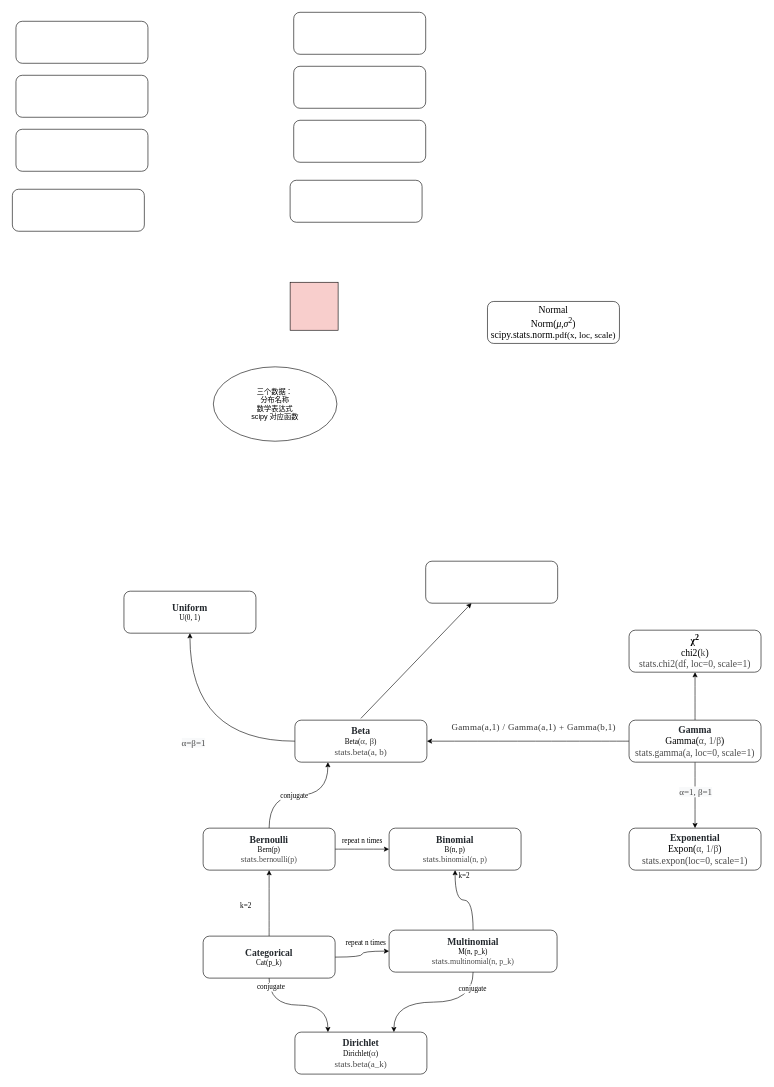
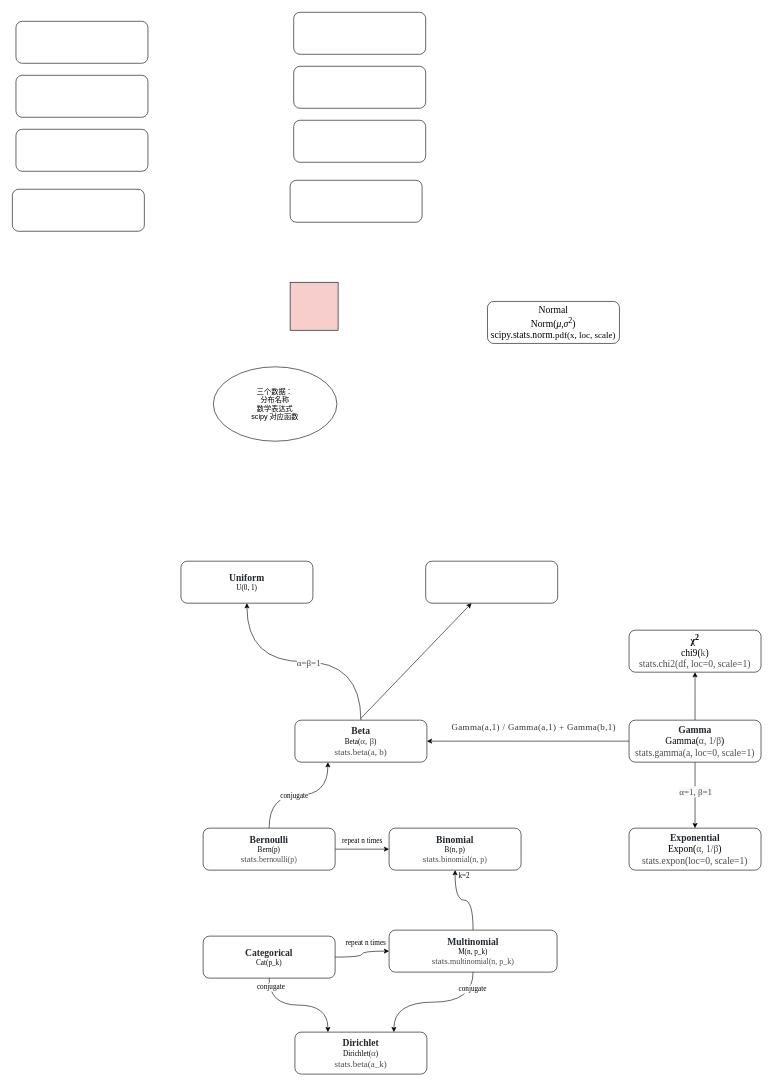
(190, 612) -> (247, 582)
(695, 651) -> (695, 651)
(269, 875) -> none
